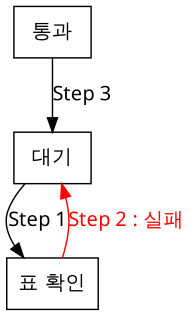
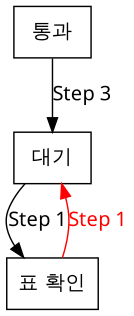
(127, 221) -> (98, 221)
